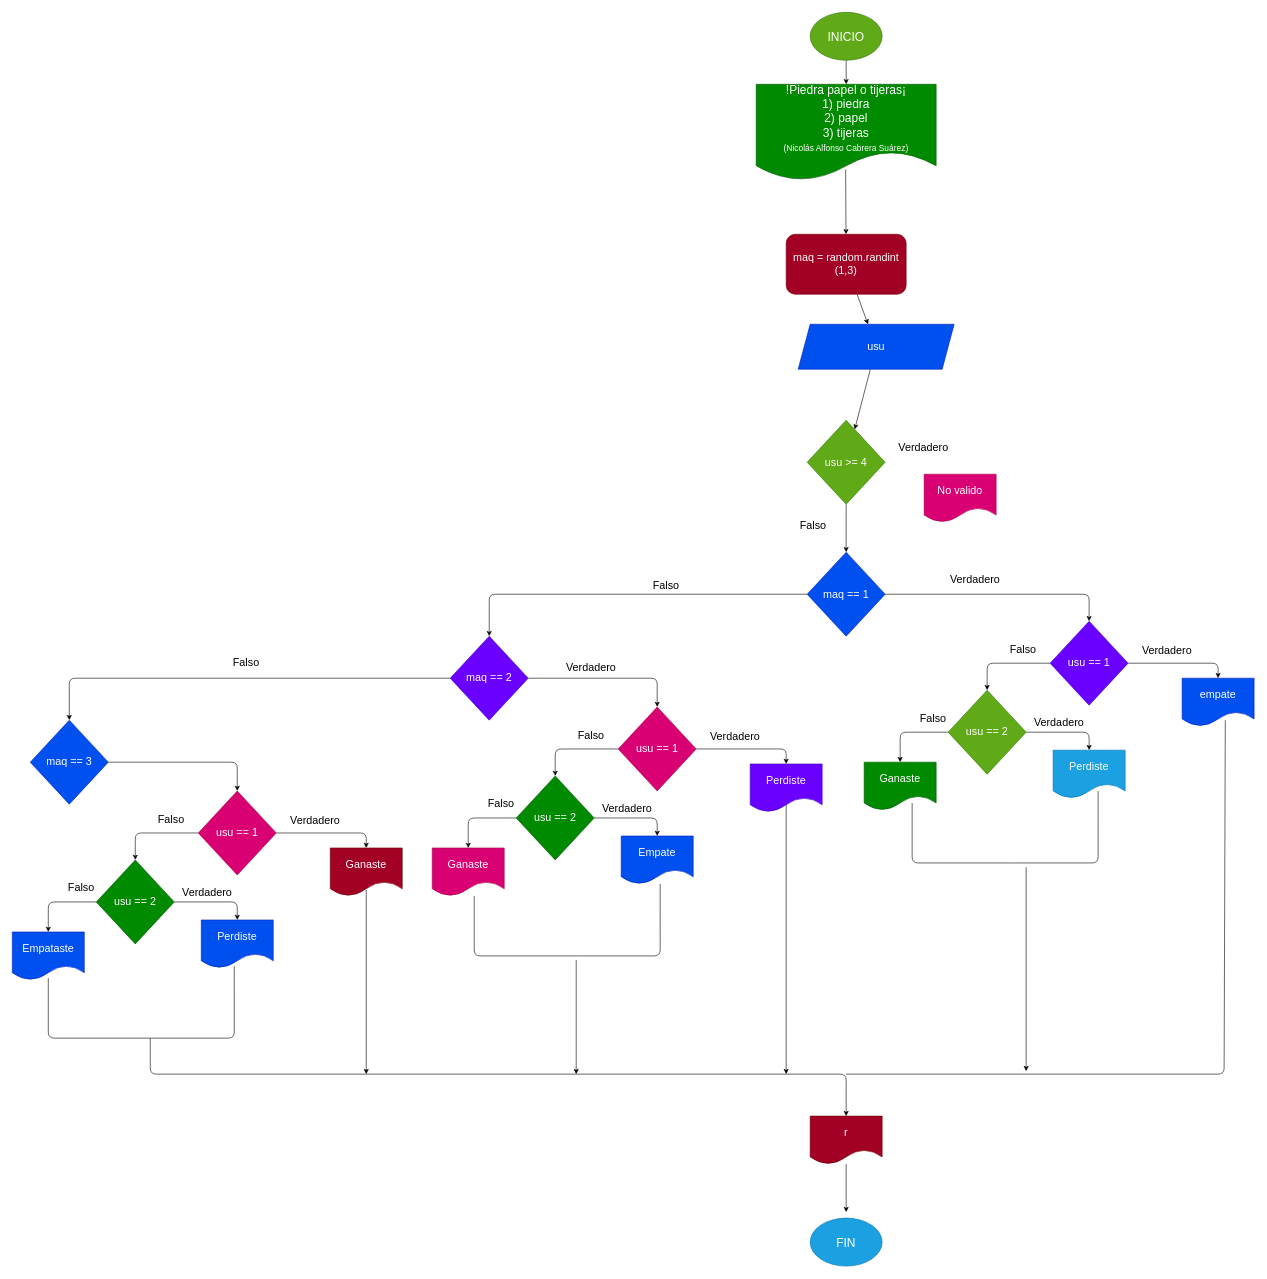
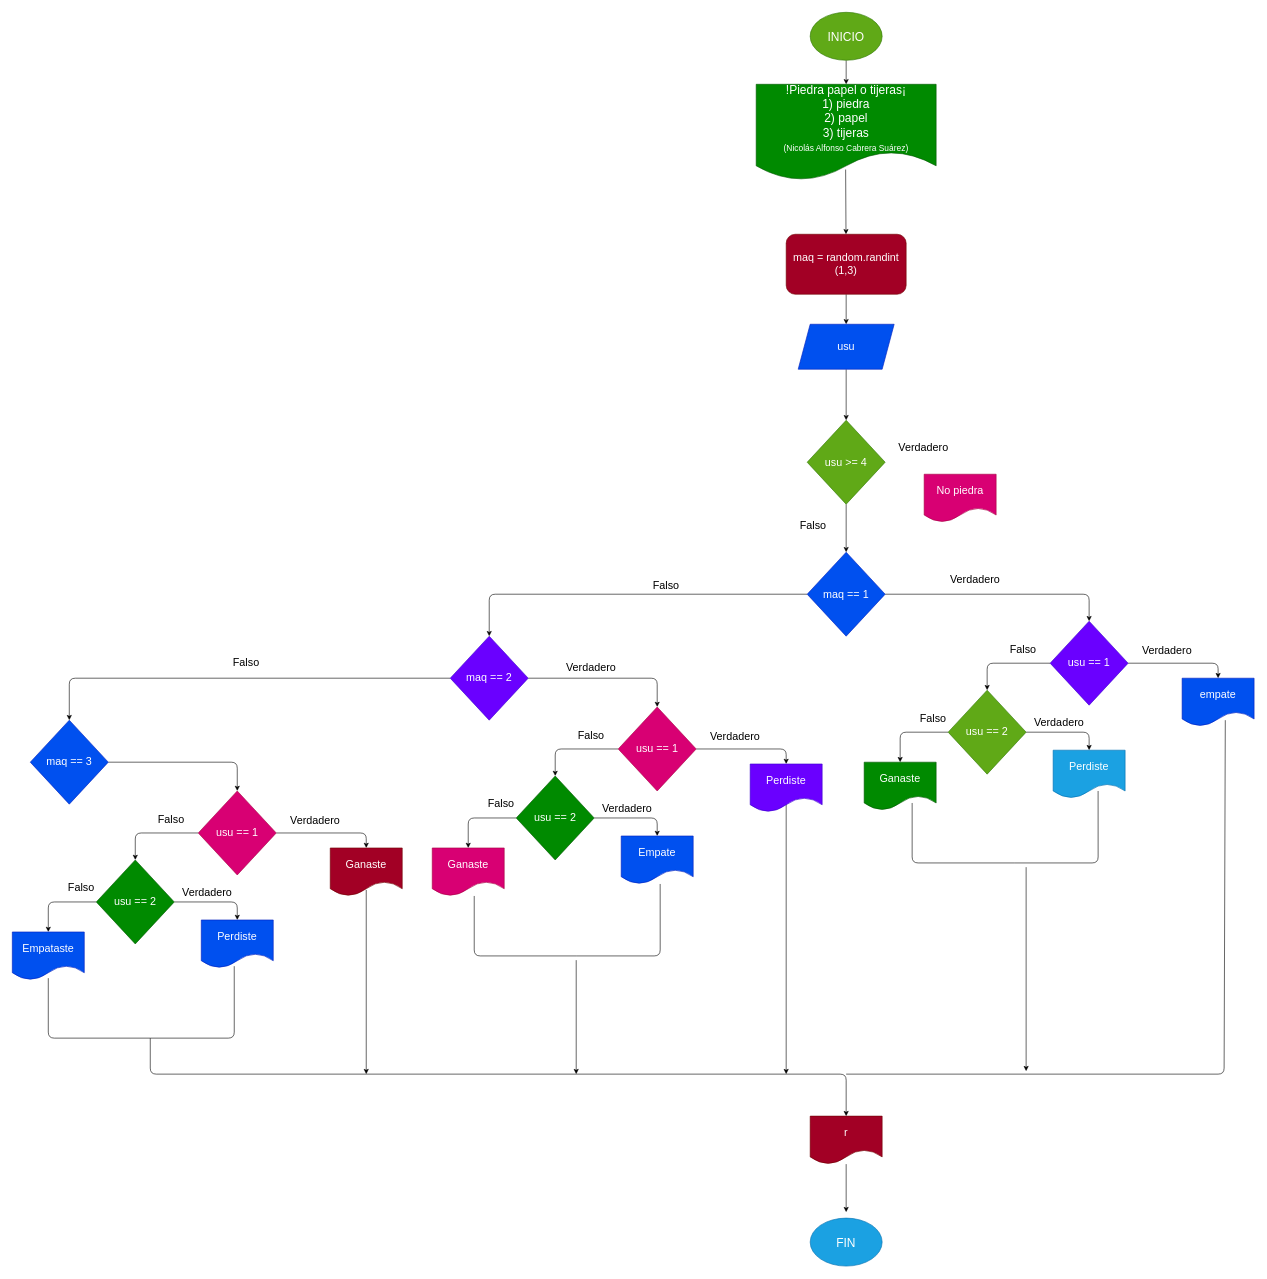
(876, 347) -> (846, 347)
(960, 491) -> (960, 491)
